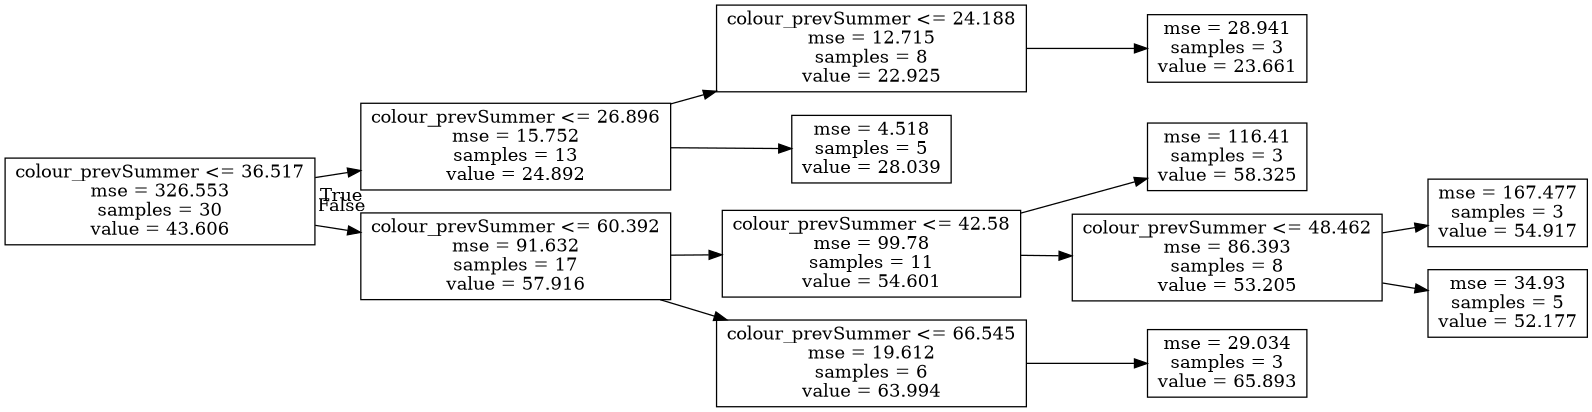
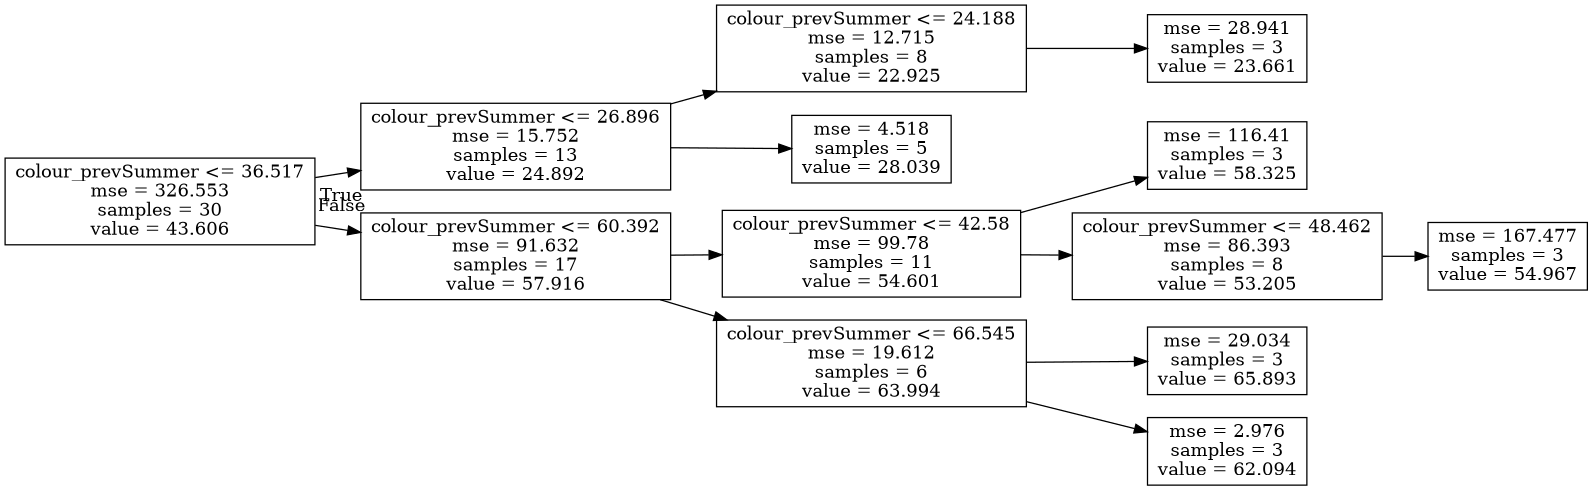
(1508, 213) -> (1508, 256)
(1508, 303) -> none
none -> (1227, 451)
